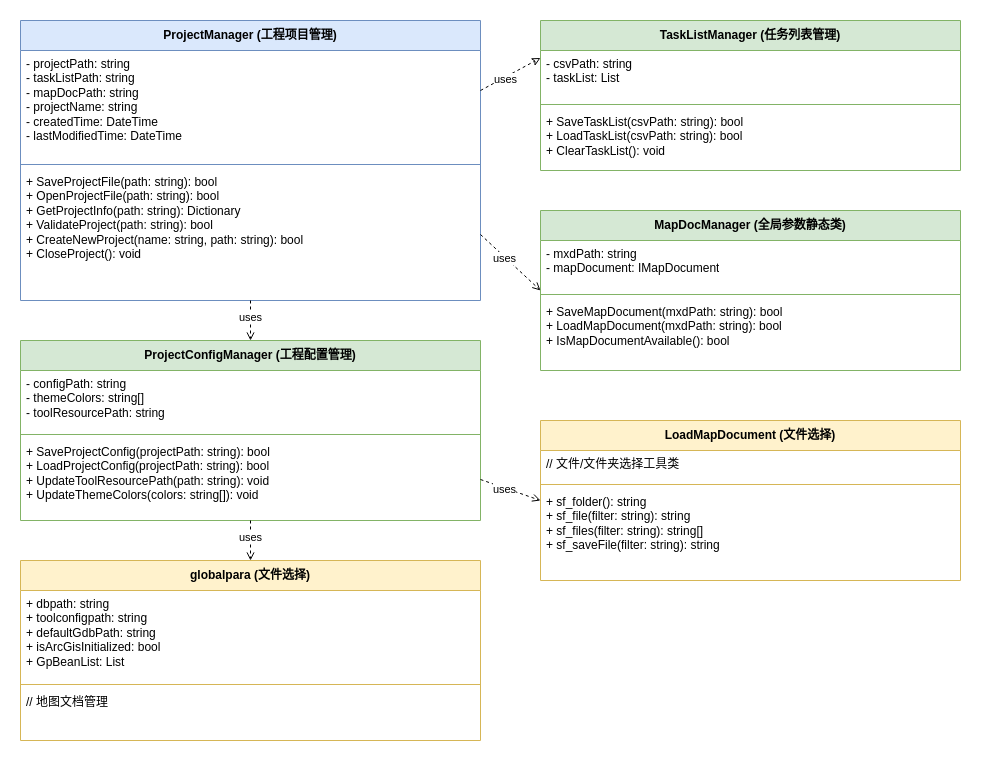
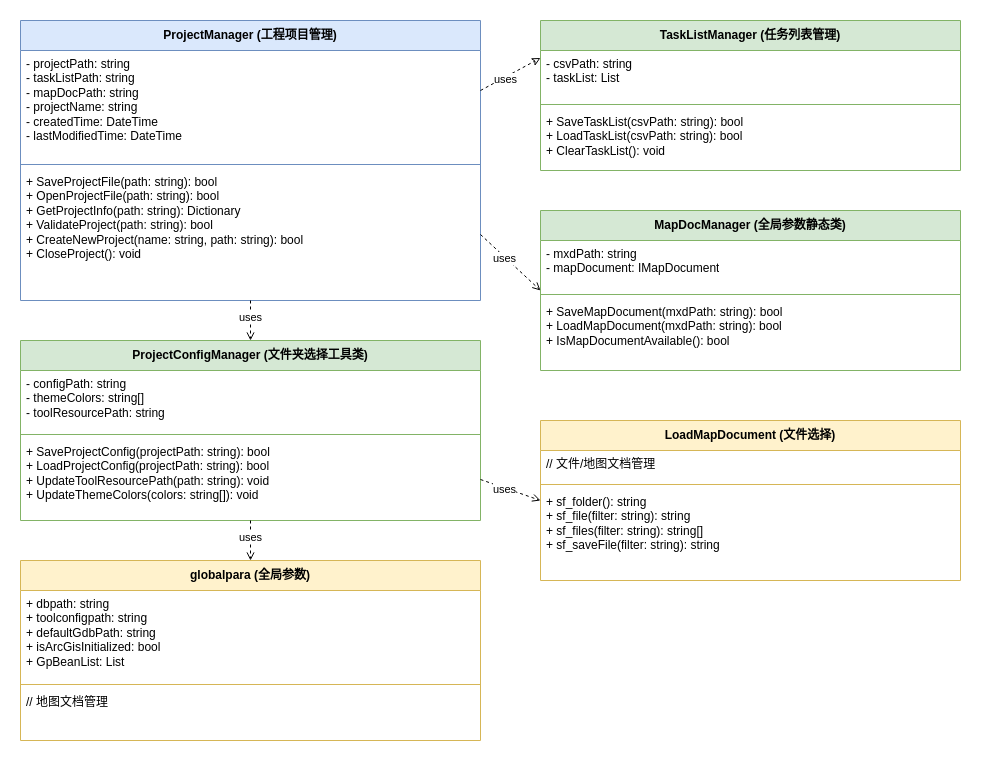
(251, 356) -> (251, 356)
(618, 465) -> (606, 465)
(251, 576) -> (251, 576)
